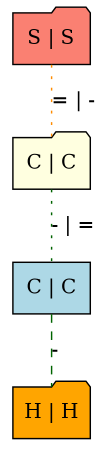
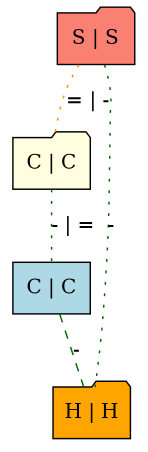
none -> (108, 226)
